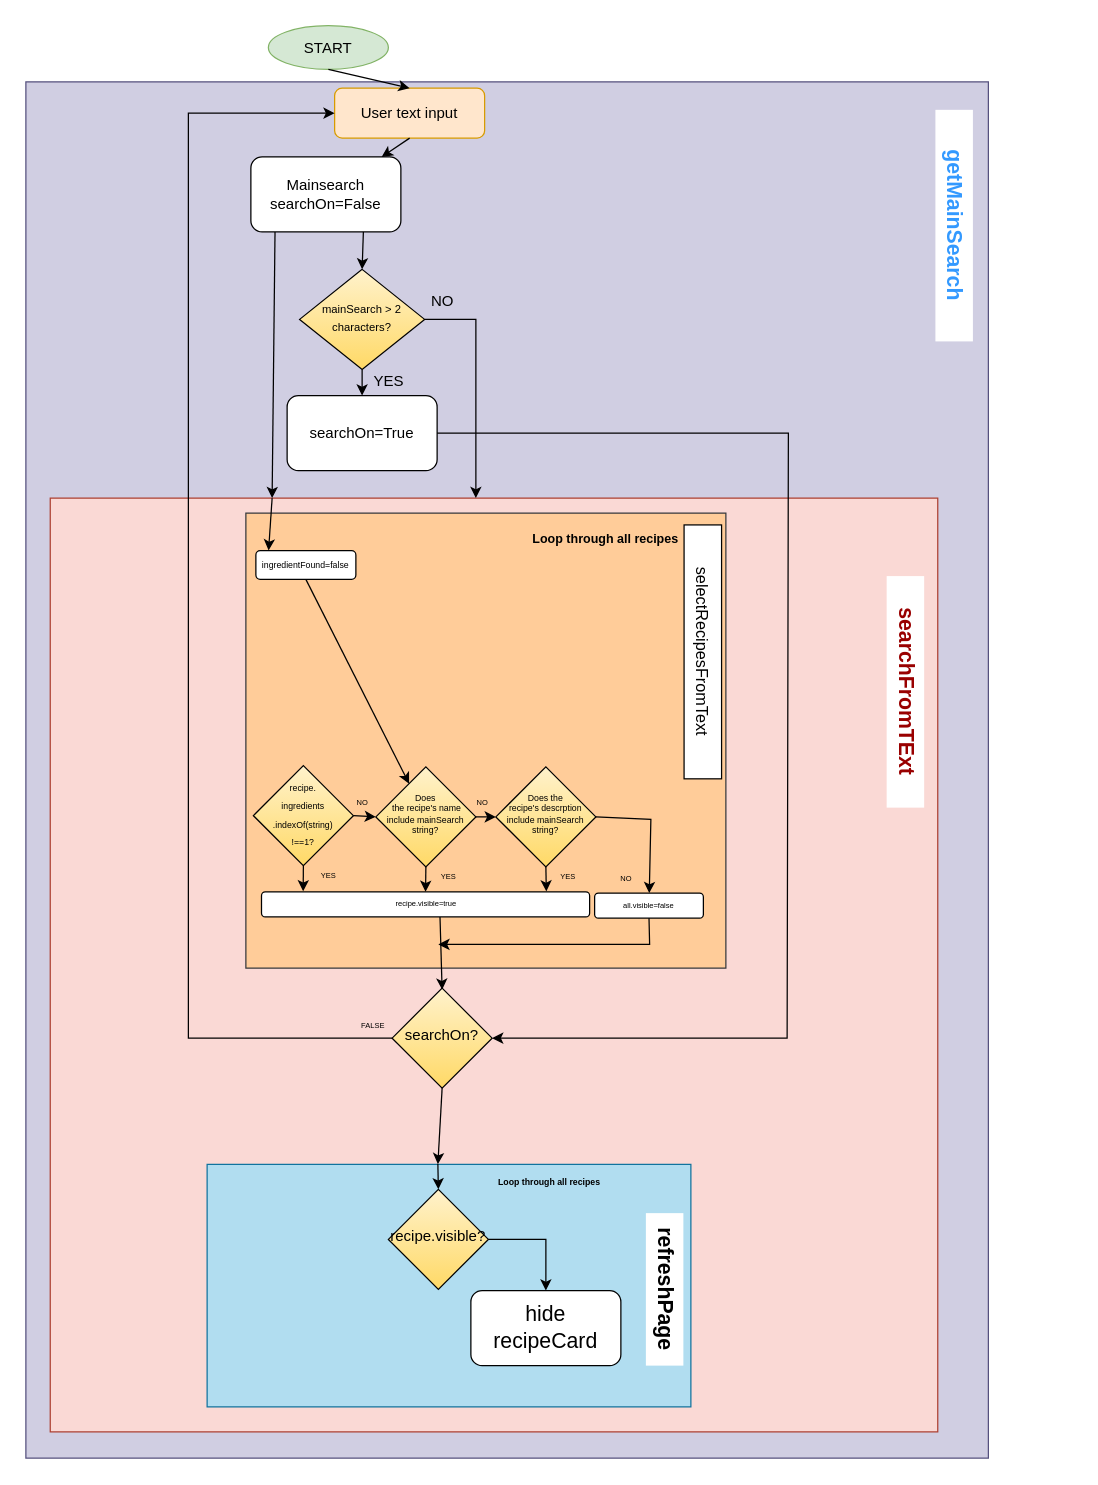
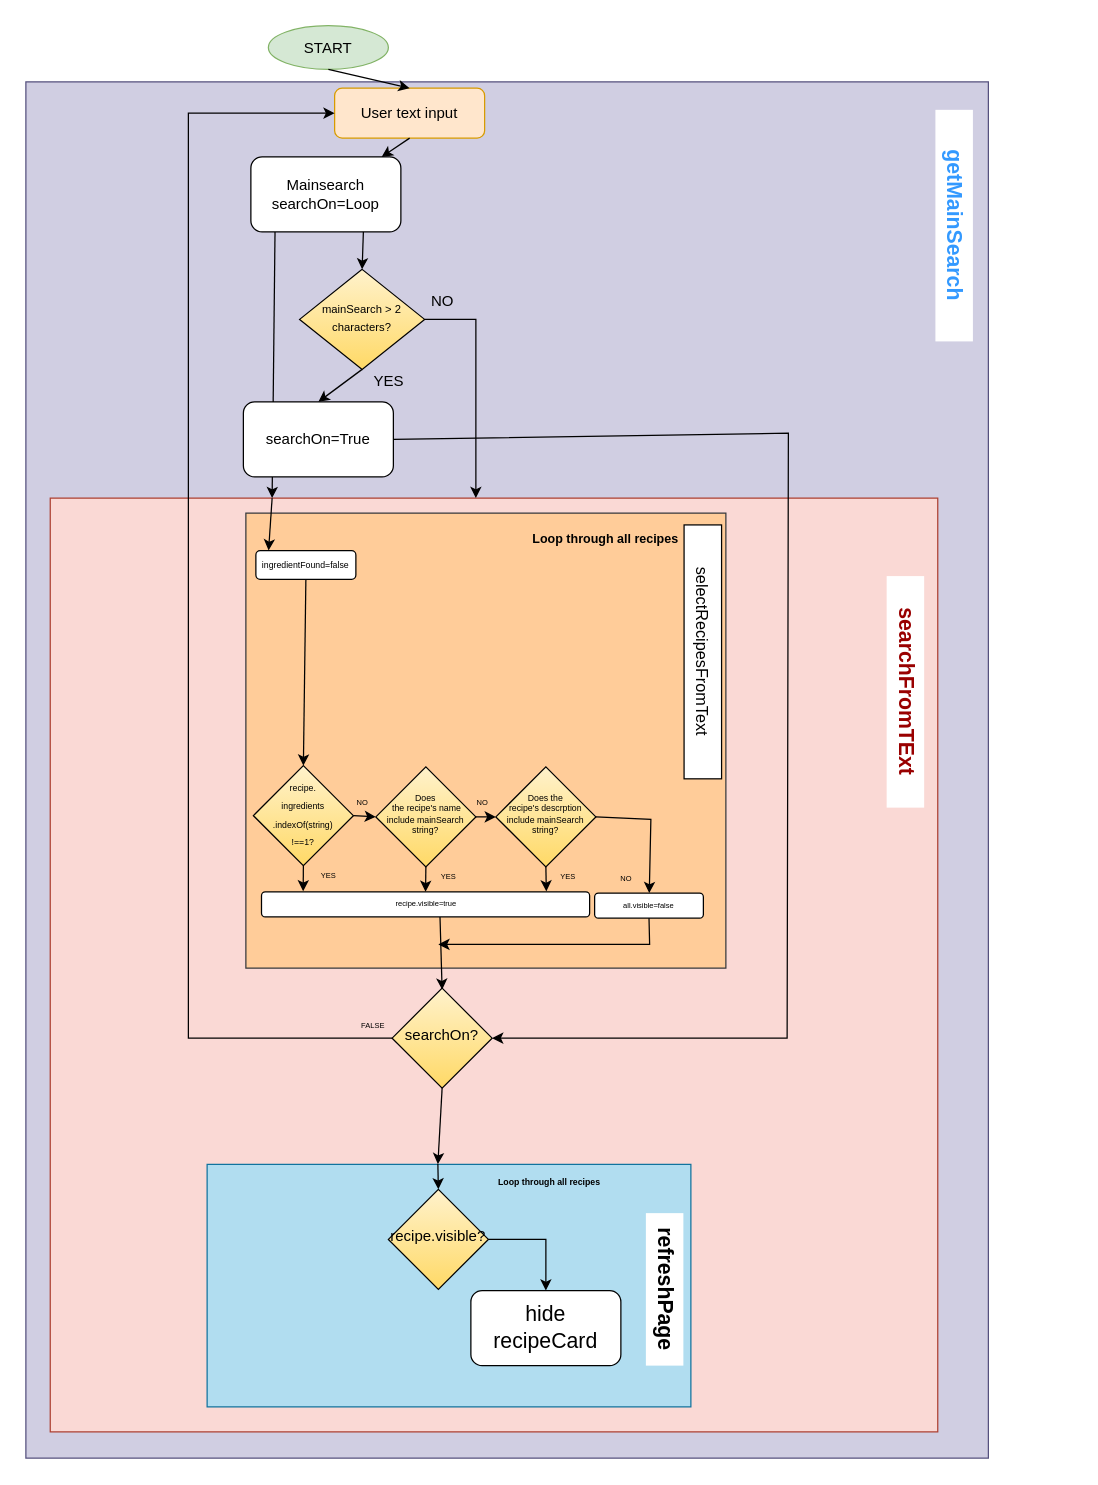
(326, 194) -> (326, 194)
(362, 433) -> (318, 439)
(355, 678) -> (304, 669)
